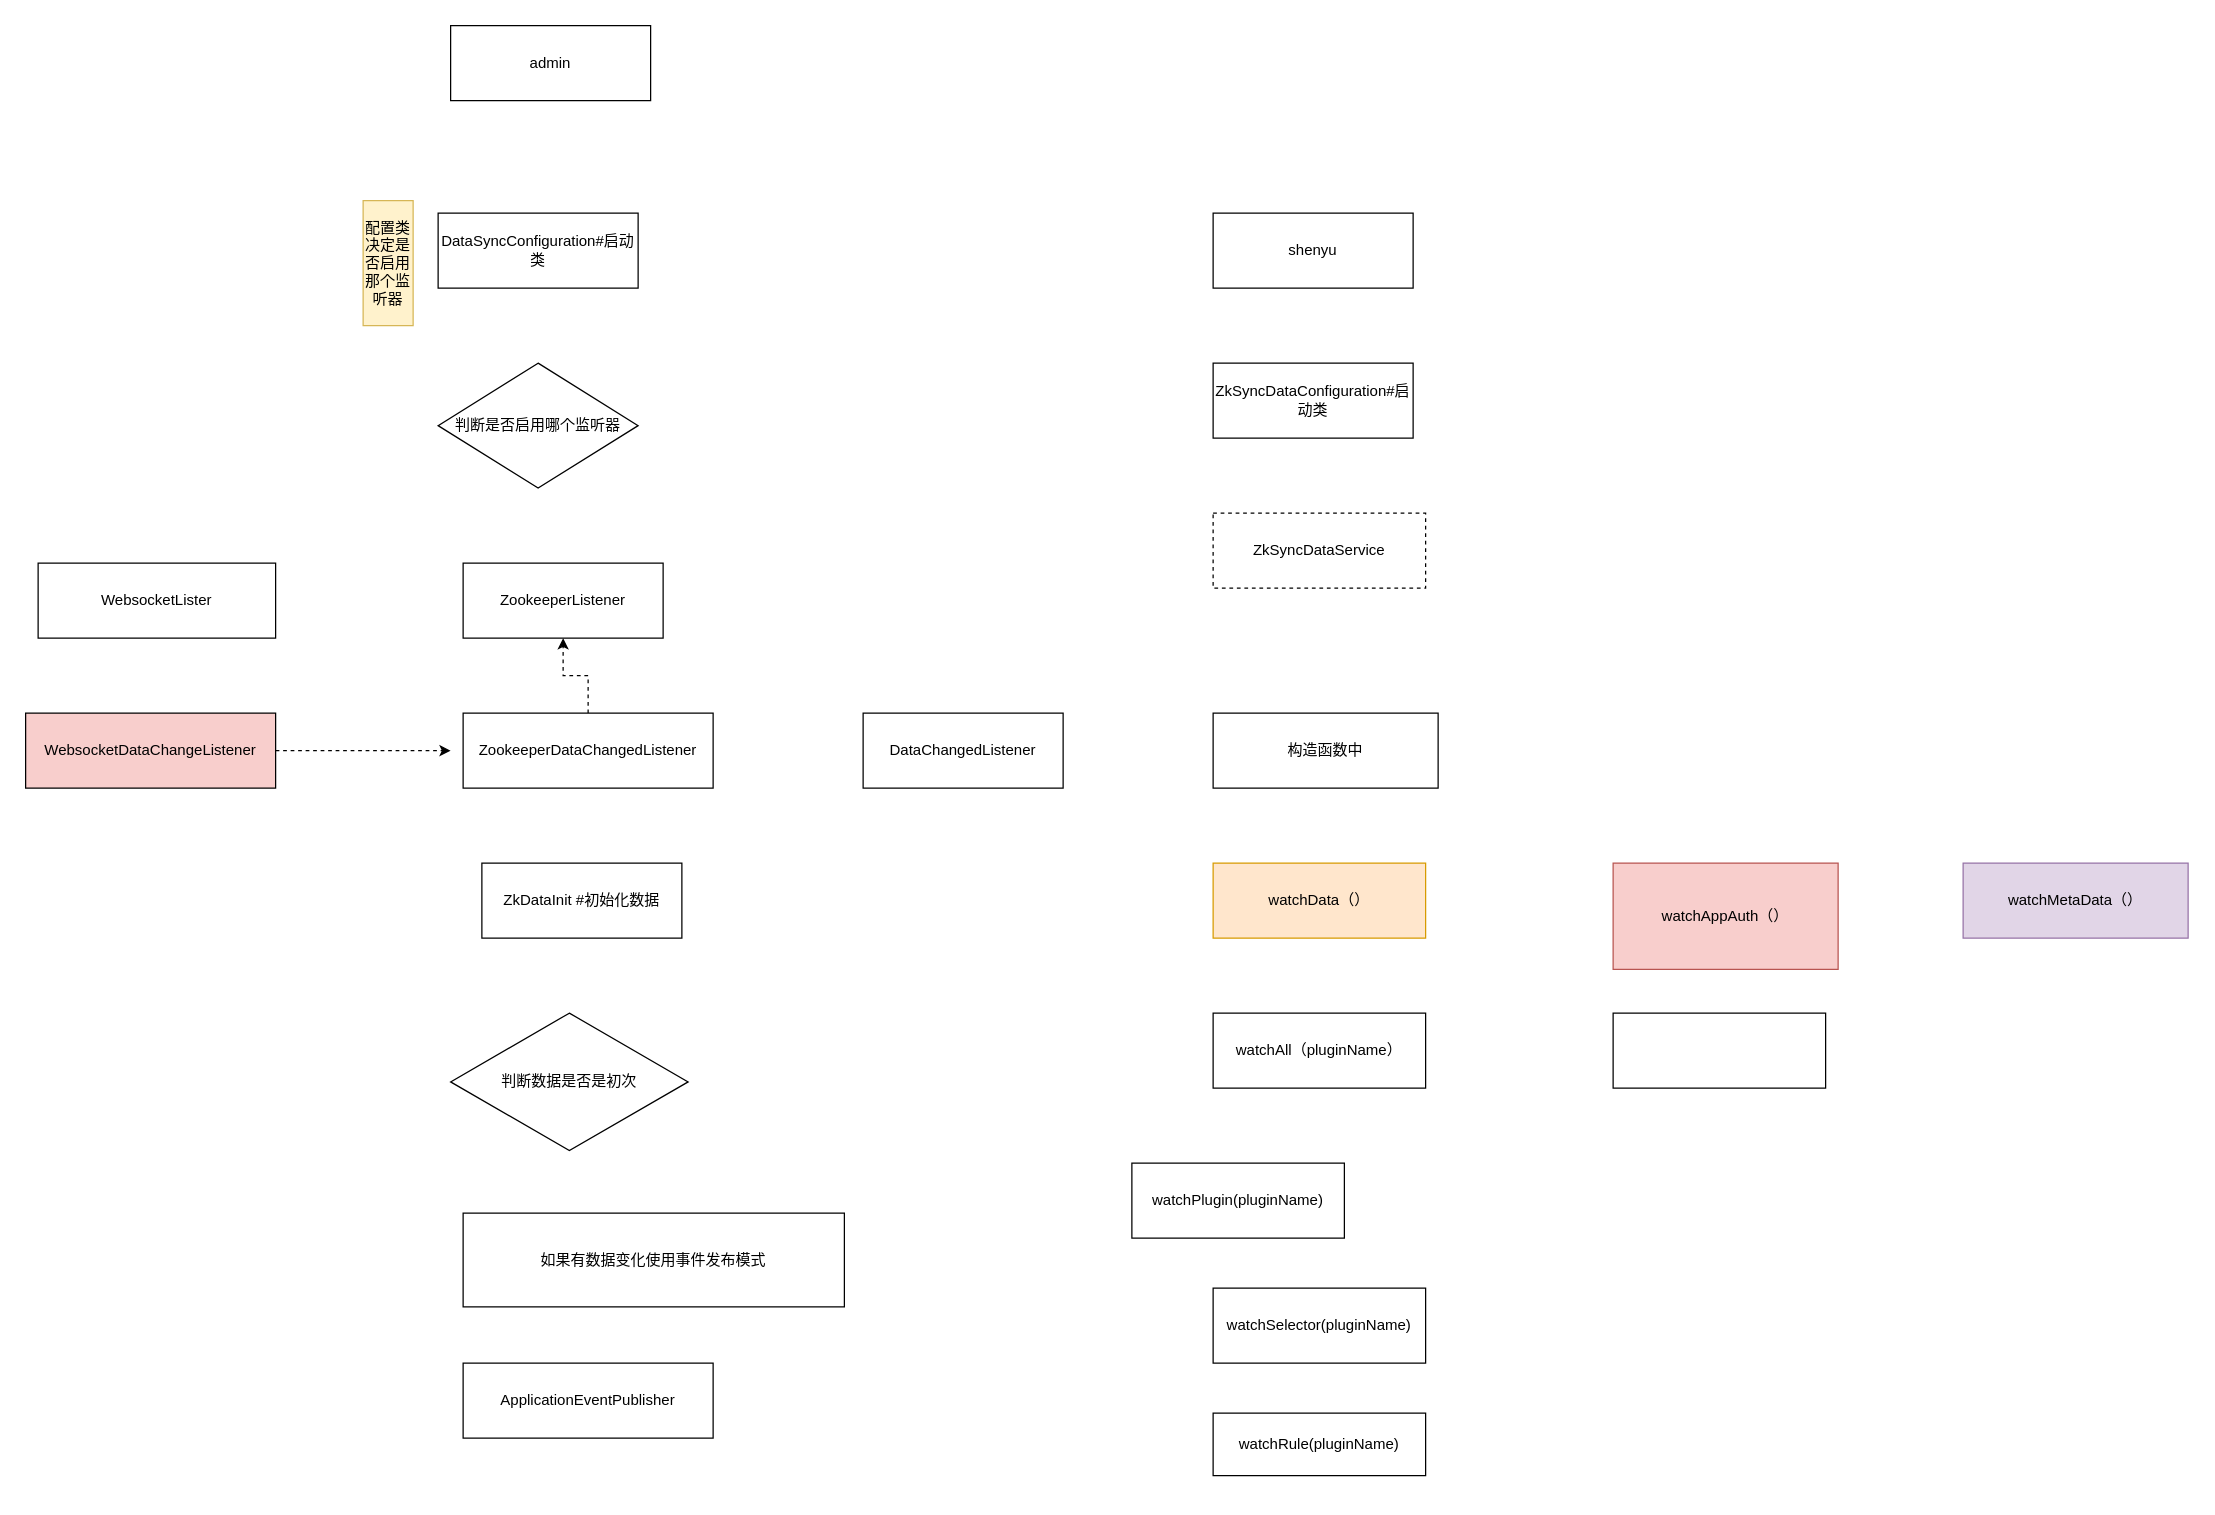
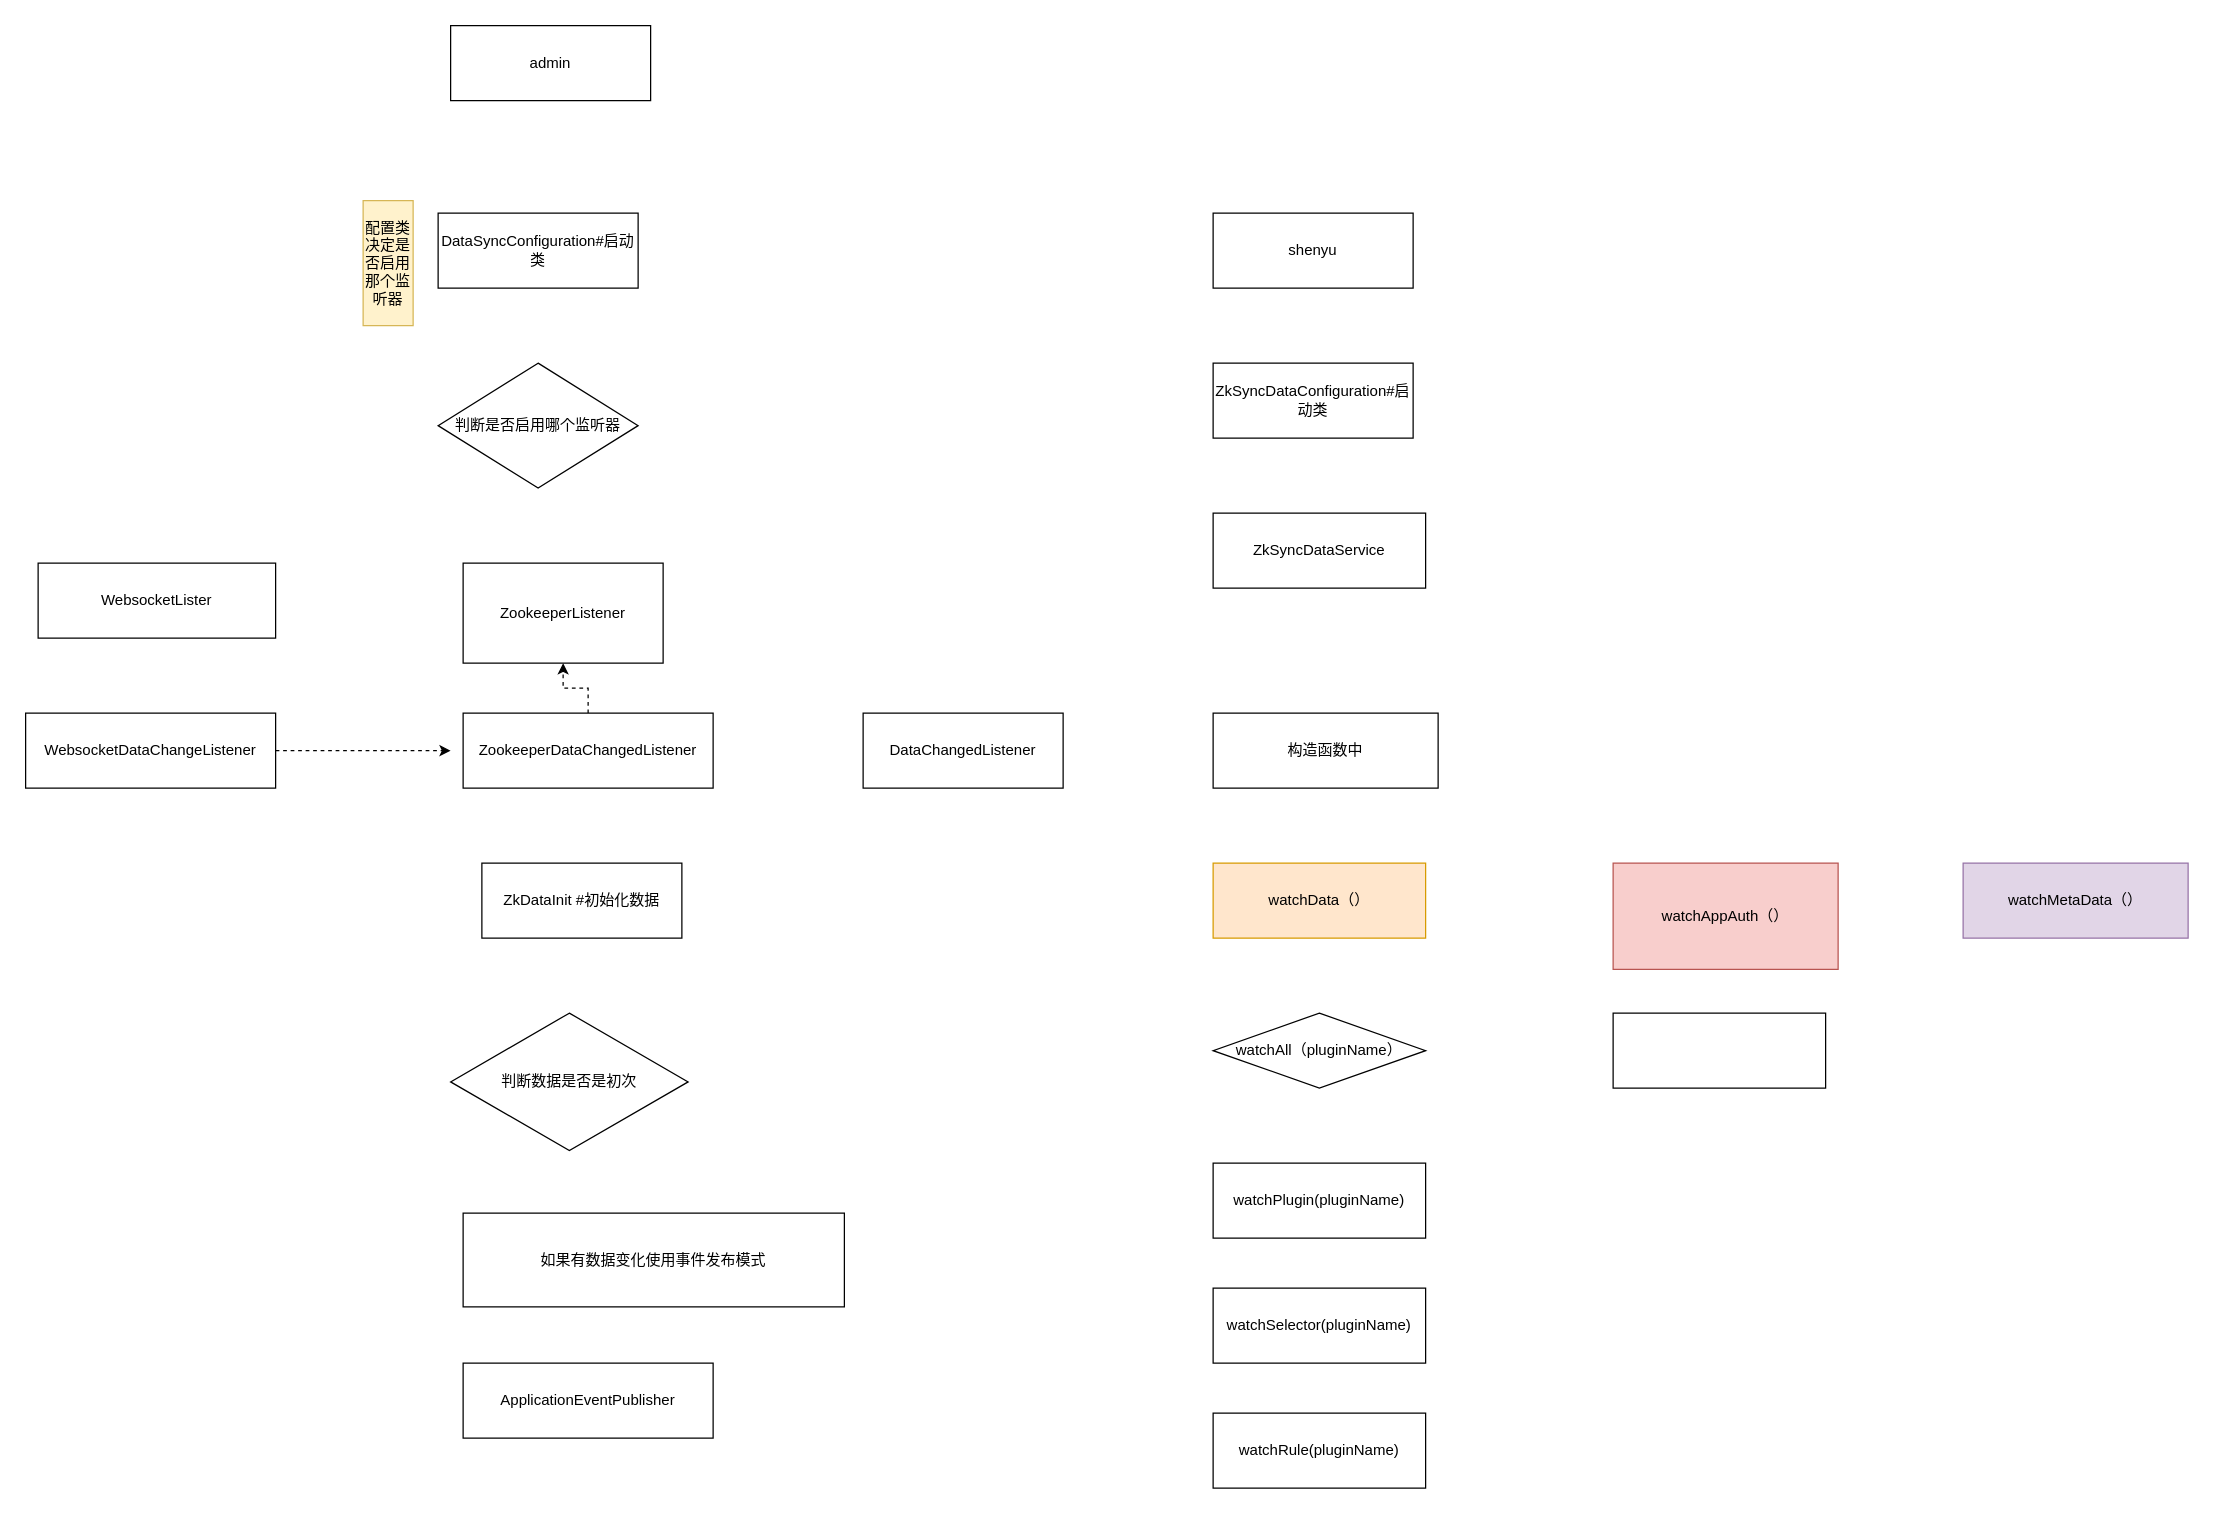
(1319, 551) -> (1319, 551)
(563, 601) -> (563, 613)
(151, 751) -> (151, 751)
(1319, 1051) -> (1319, 1051)
(1238, 1201) -> (1319, 1201)
(1319, 1444) -> (1319, 1451)
